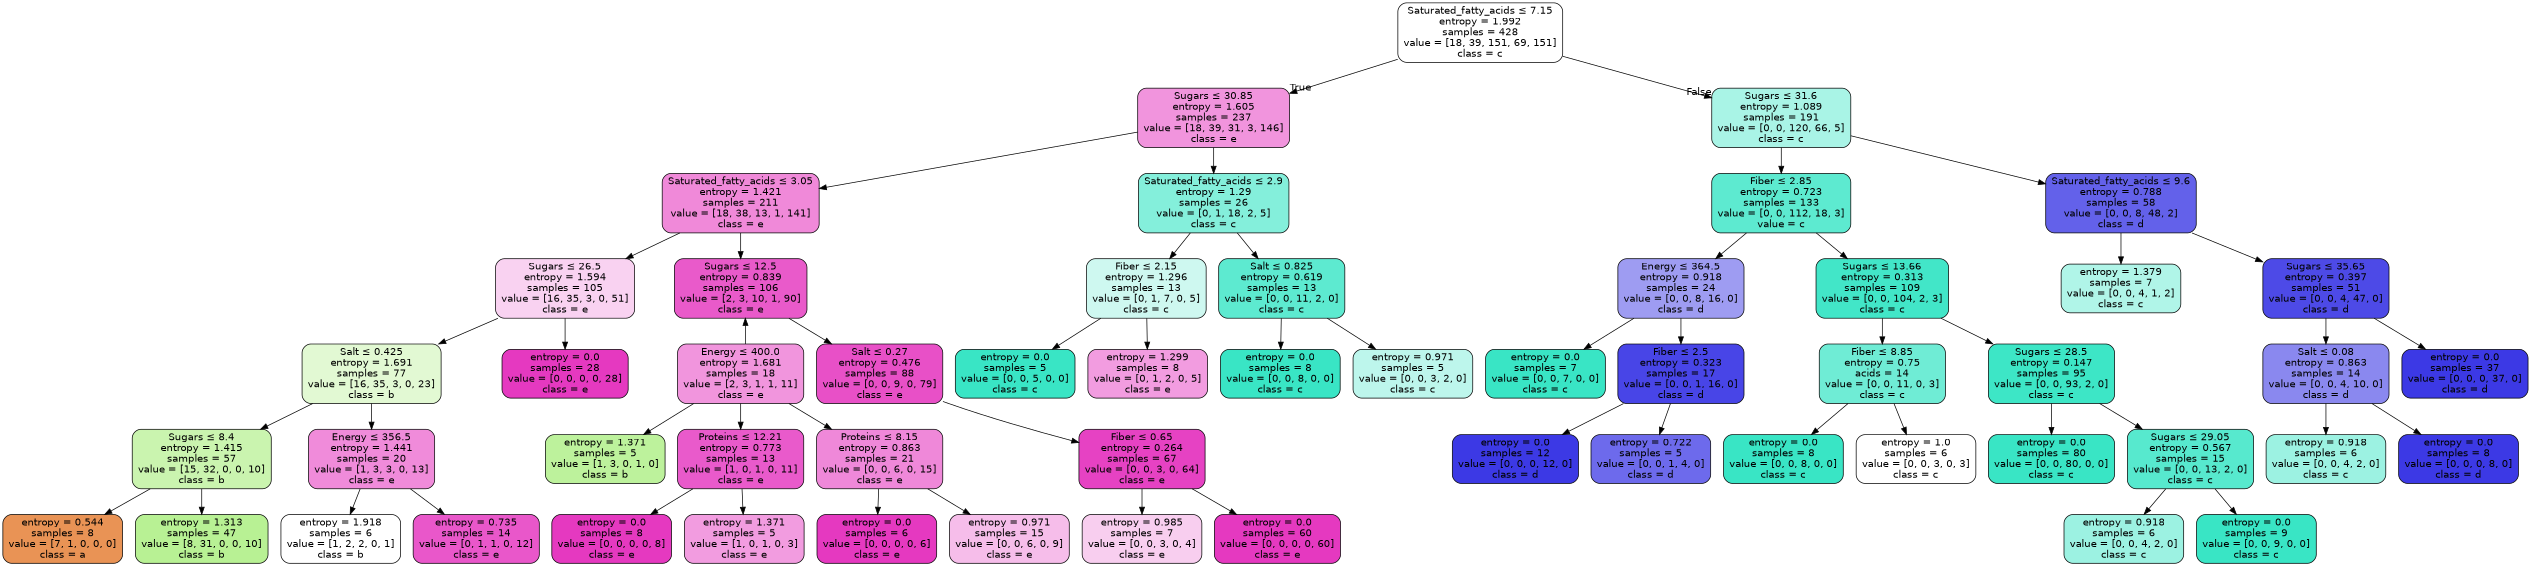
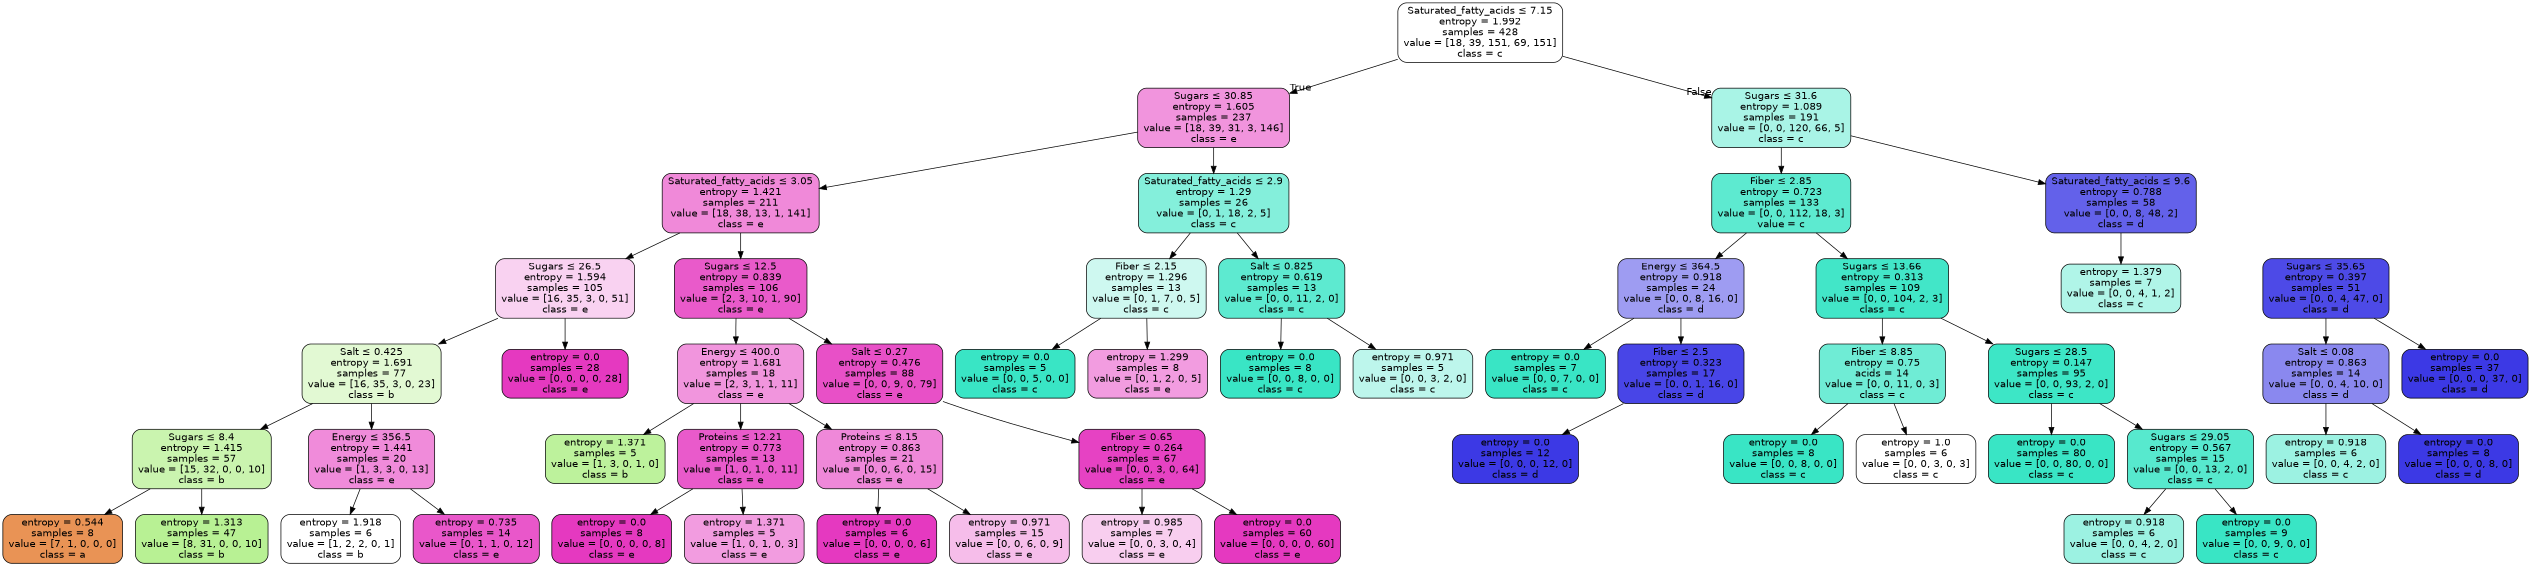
(2224, 246) -> none
(745, 335) -> (736, 328)
(1651, 459) -> none
